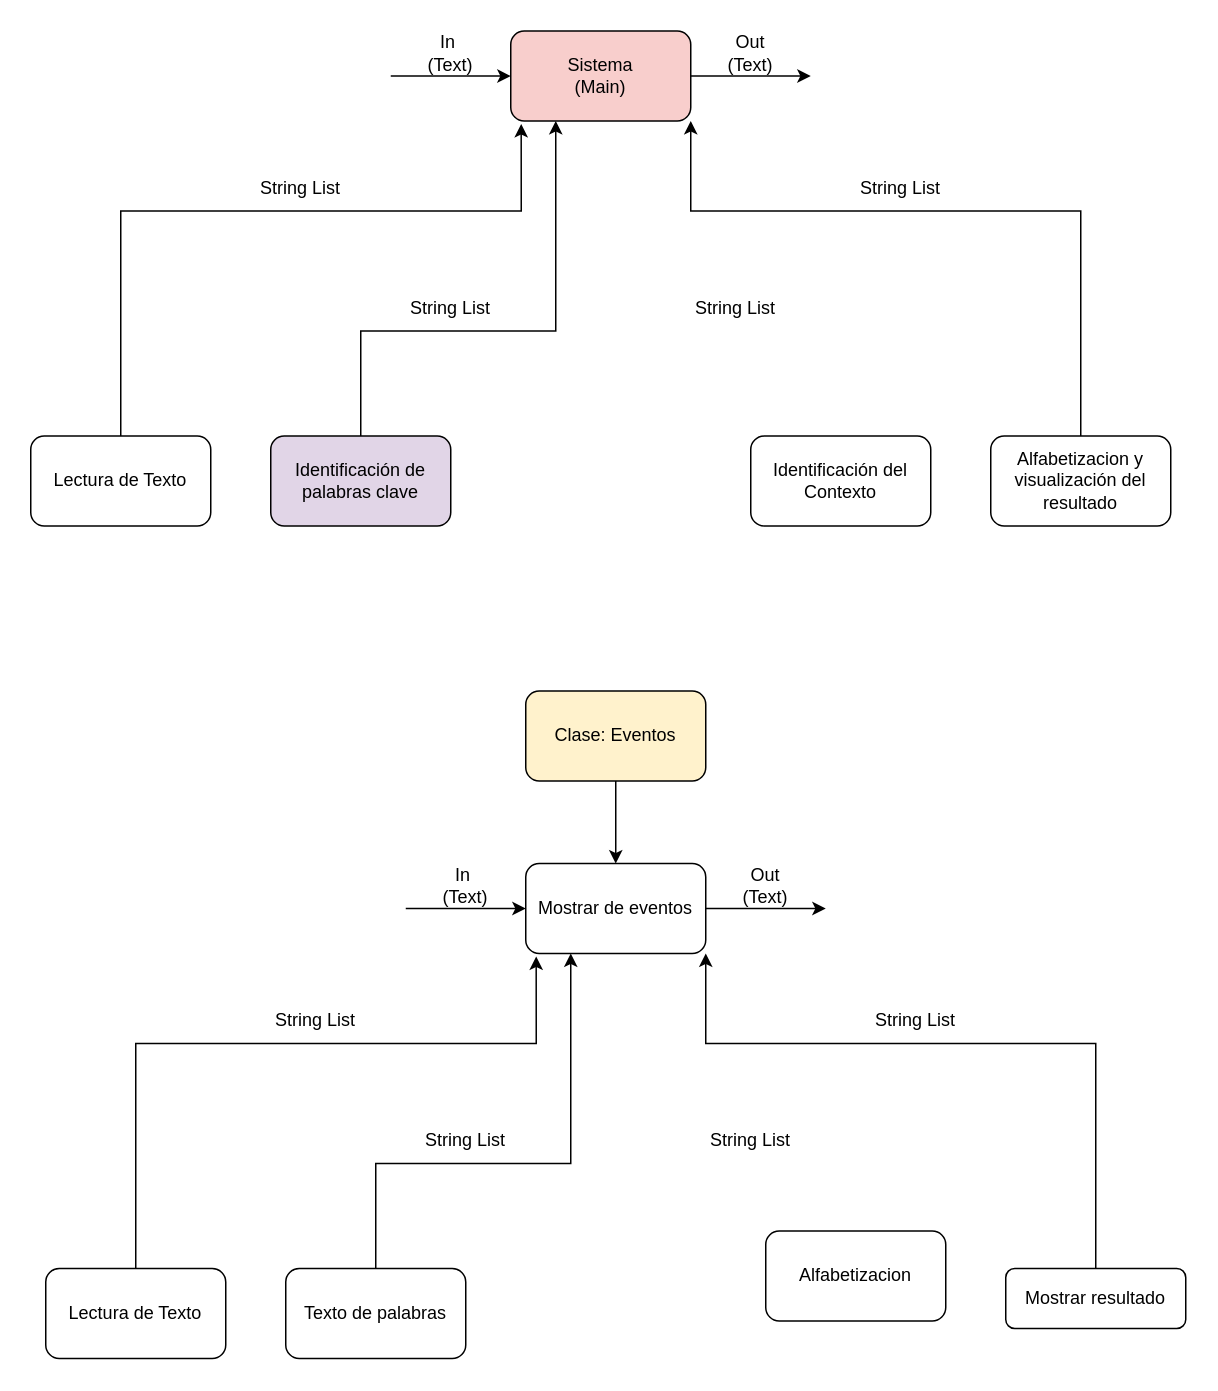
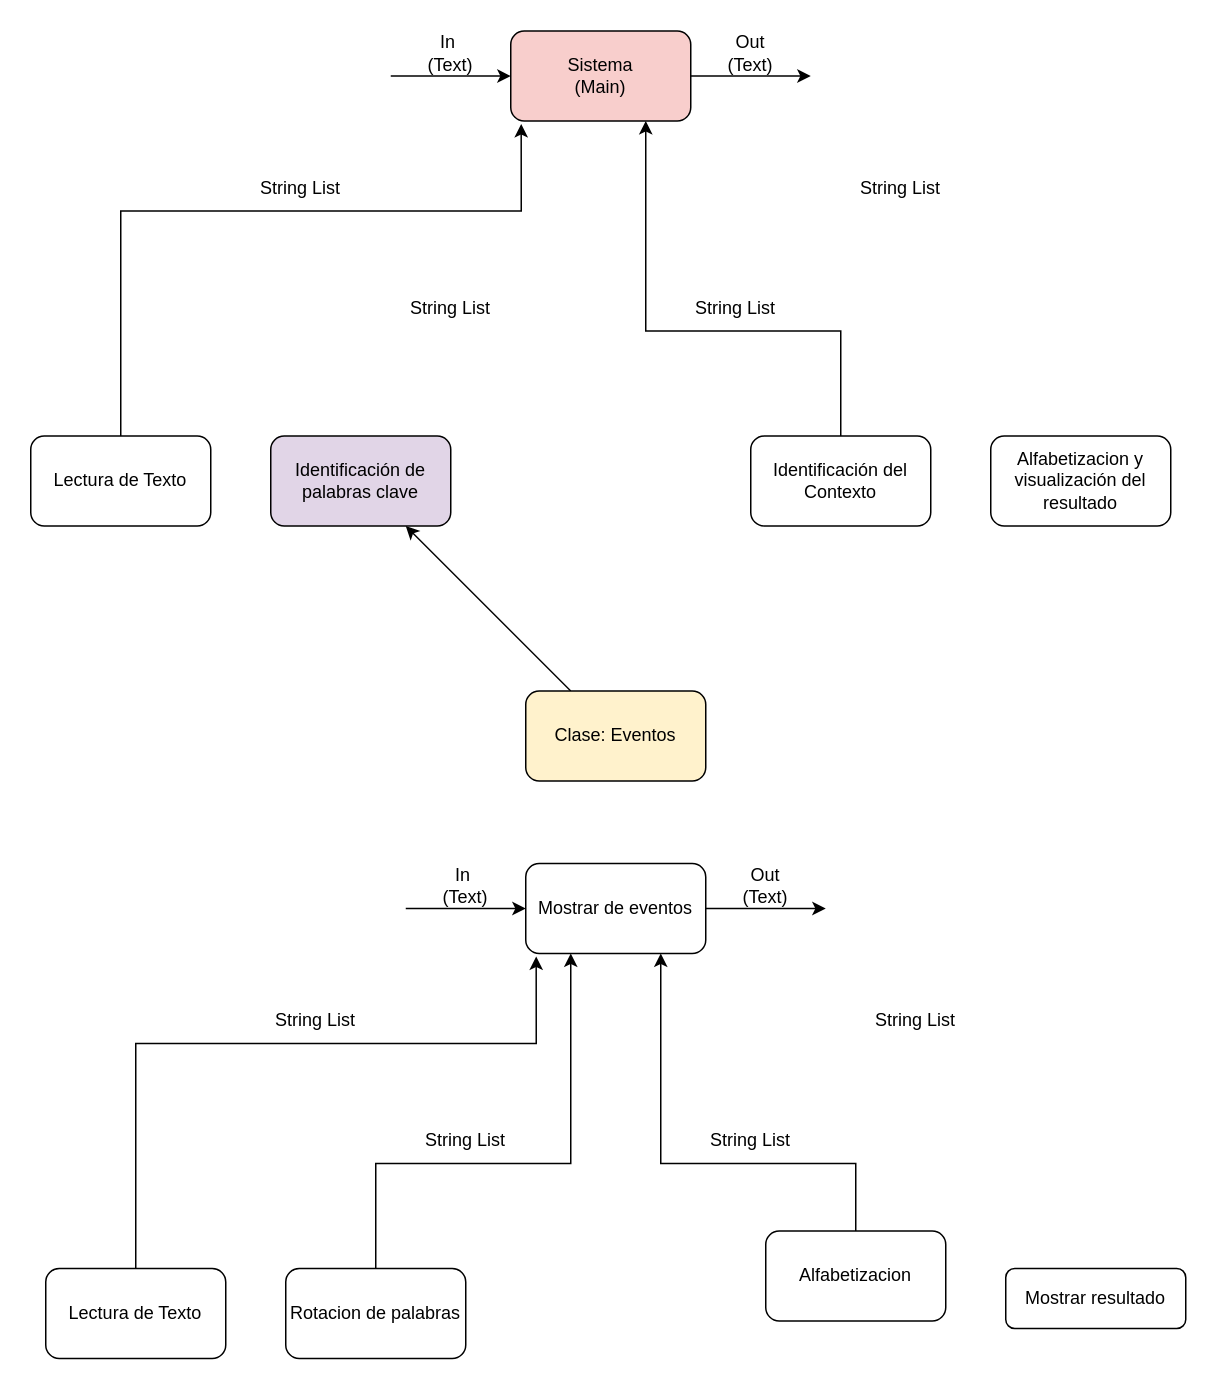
(959, 211) -> none
(506, 331) -> none
none -> (696, 331)
(616, 817) -> (492, 612)
(974, 1043) -> none
none -> (692, 1163)
(376, 1313) -> (376, 1313)
